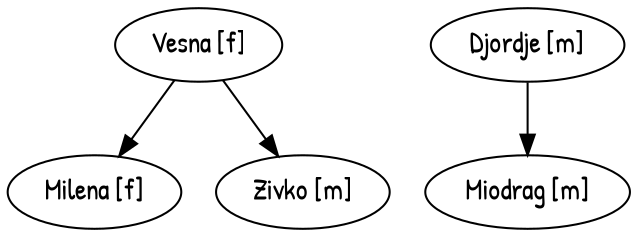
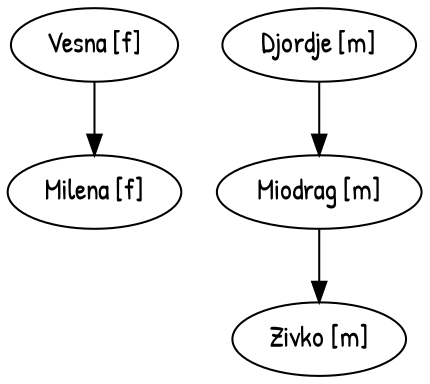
(244, 110) -> (319, 256)
